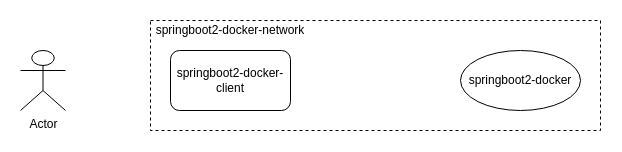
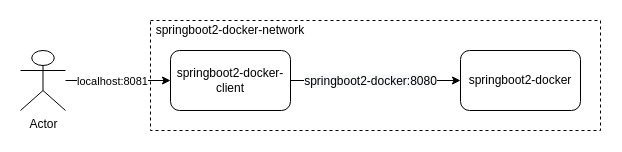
none -> (115, 81)
none -> (372, 81)
(521, 81) -> (521, 81)
